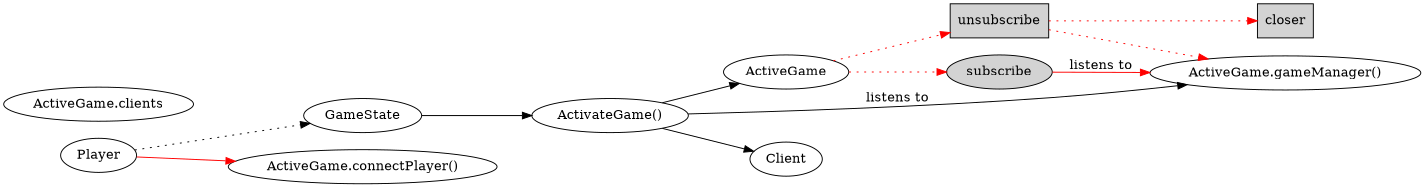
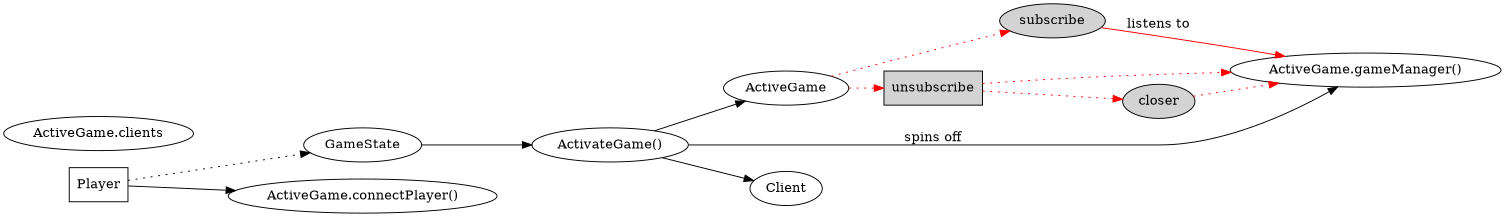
(1285, 21) -> (1159, 101)
none -> (1231, 90)
(898, 98) -> (933, 138)
(99, 155) -> (99, 185)
(181, 159) -> (177, 188)
